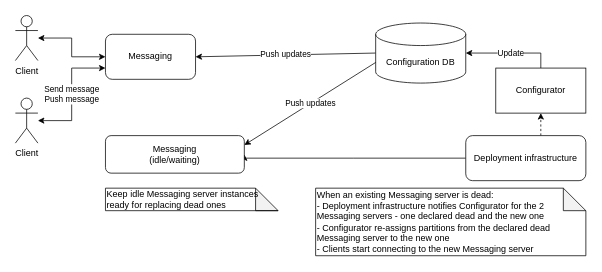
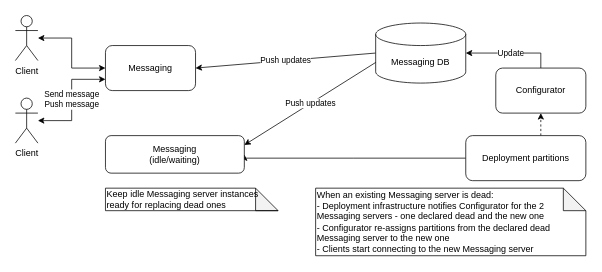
(150, 57) -> (150, 68)
(420, 63) -> (420, 63)
(540, 90) -> (540, 90)
(525, 158) -> (525, 158)
